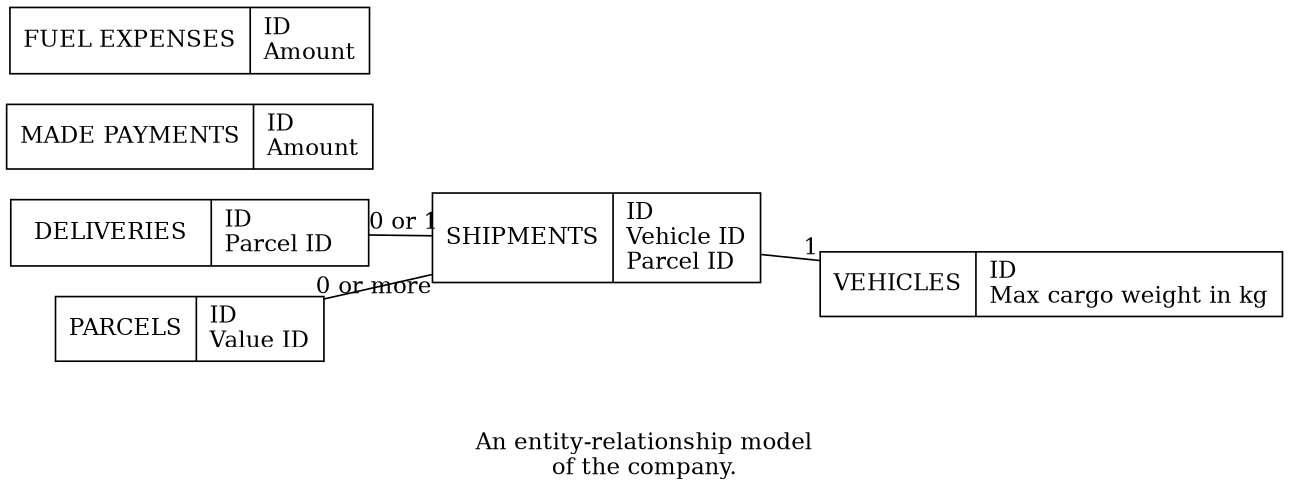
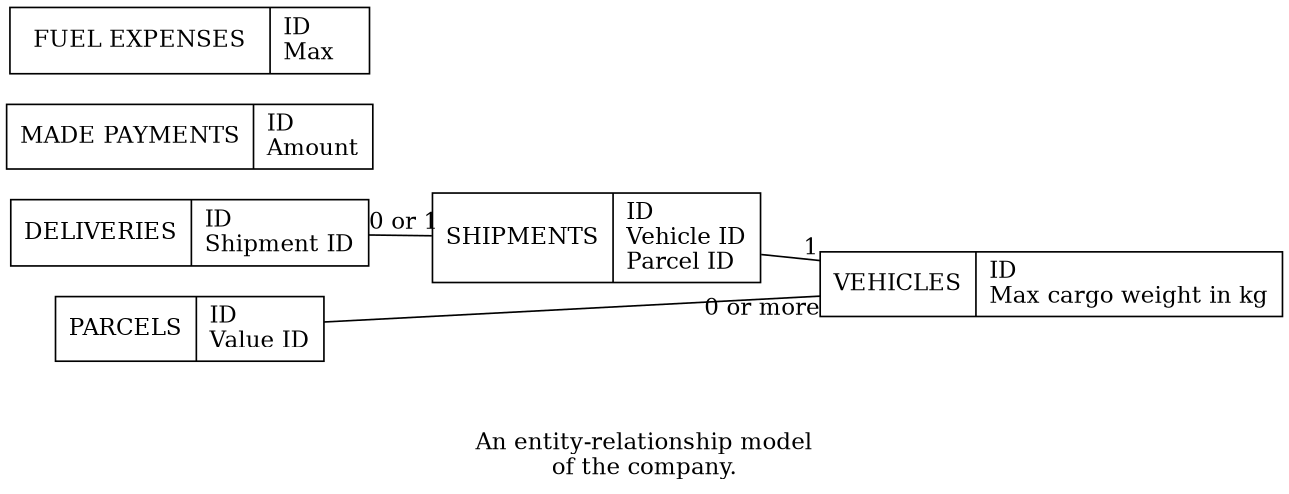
(310, 52) -> (309, 52)
(279, 244) -> (280, 244)
(378, 287) -> (572, 309)
